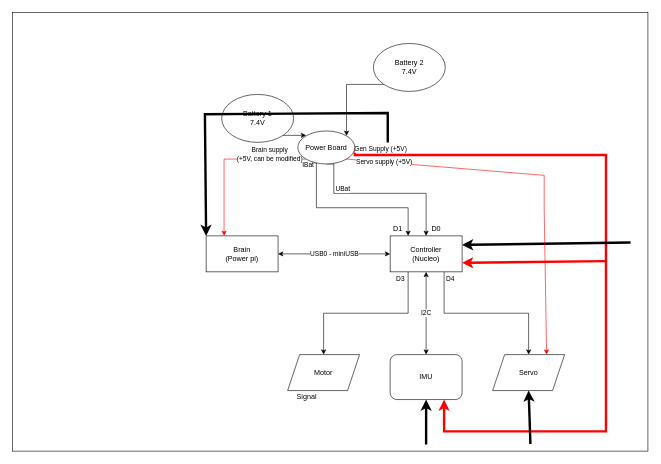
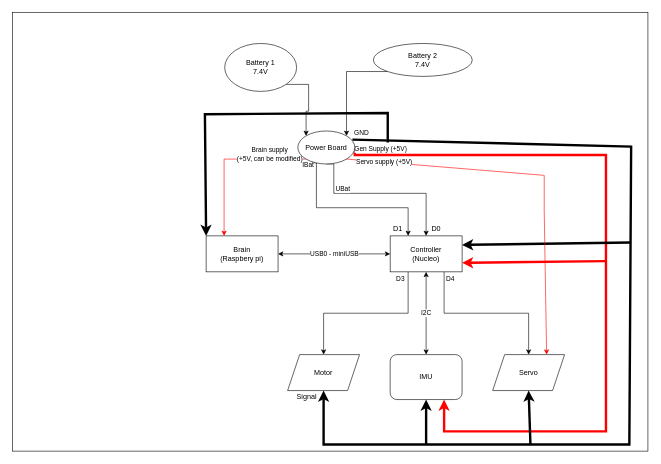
(410, 68) -> (423, 60)
(258, 119) -> (261, 68)
(242, 254) -> (242, 254)
none -> (630, 332)
